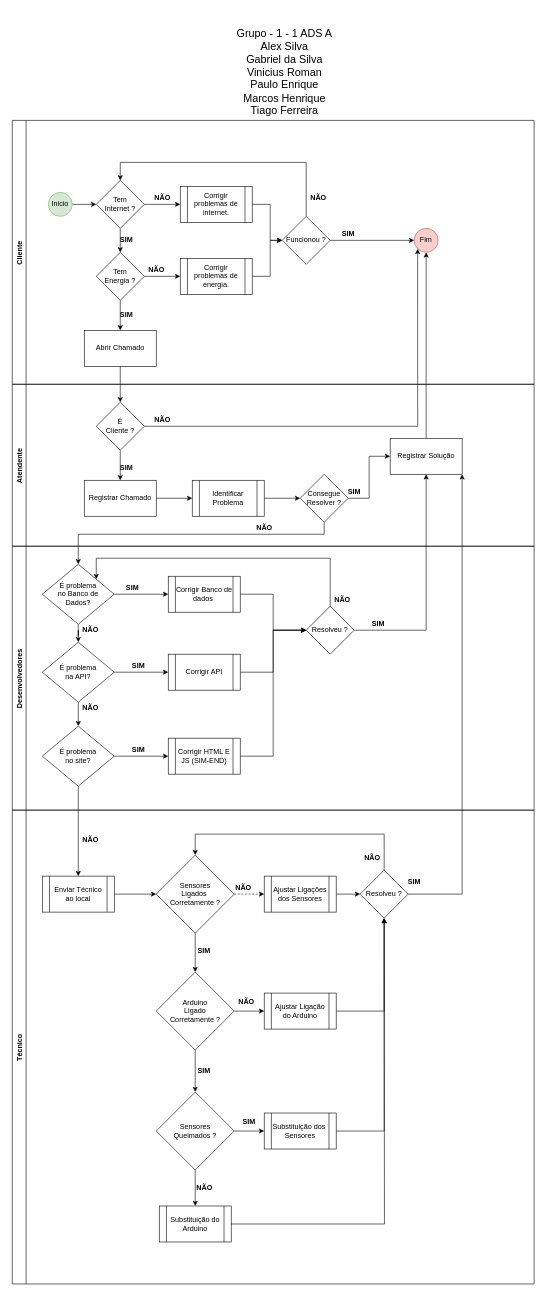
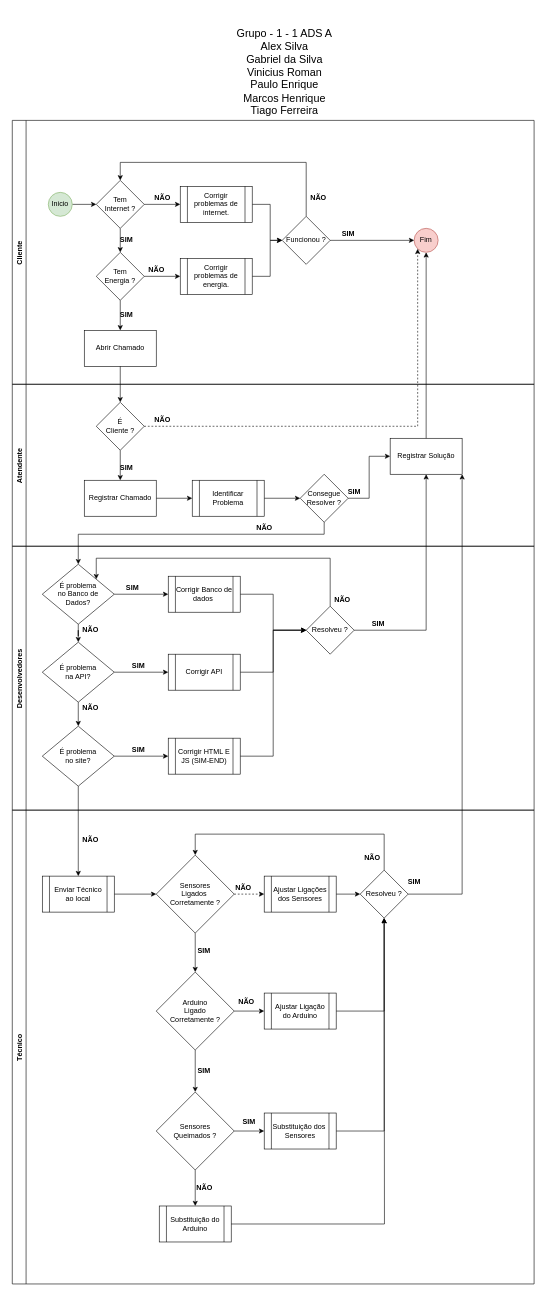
(368, 426) -> (368, 426)
